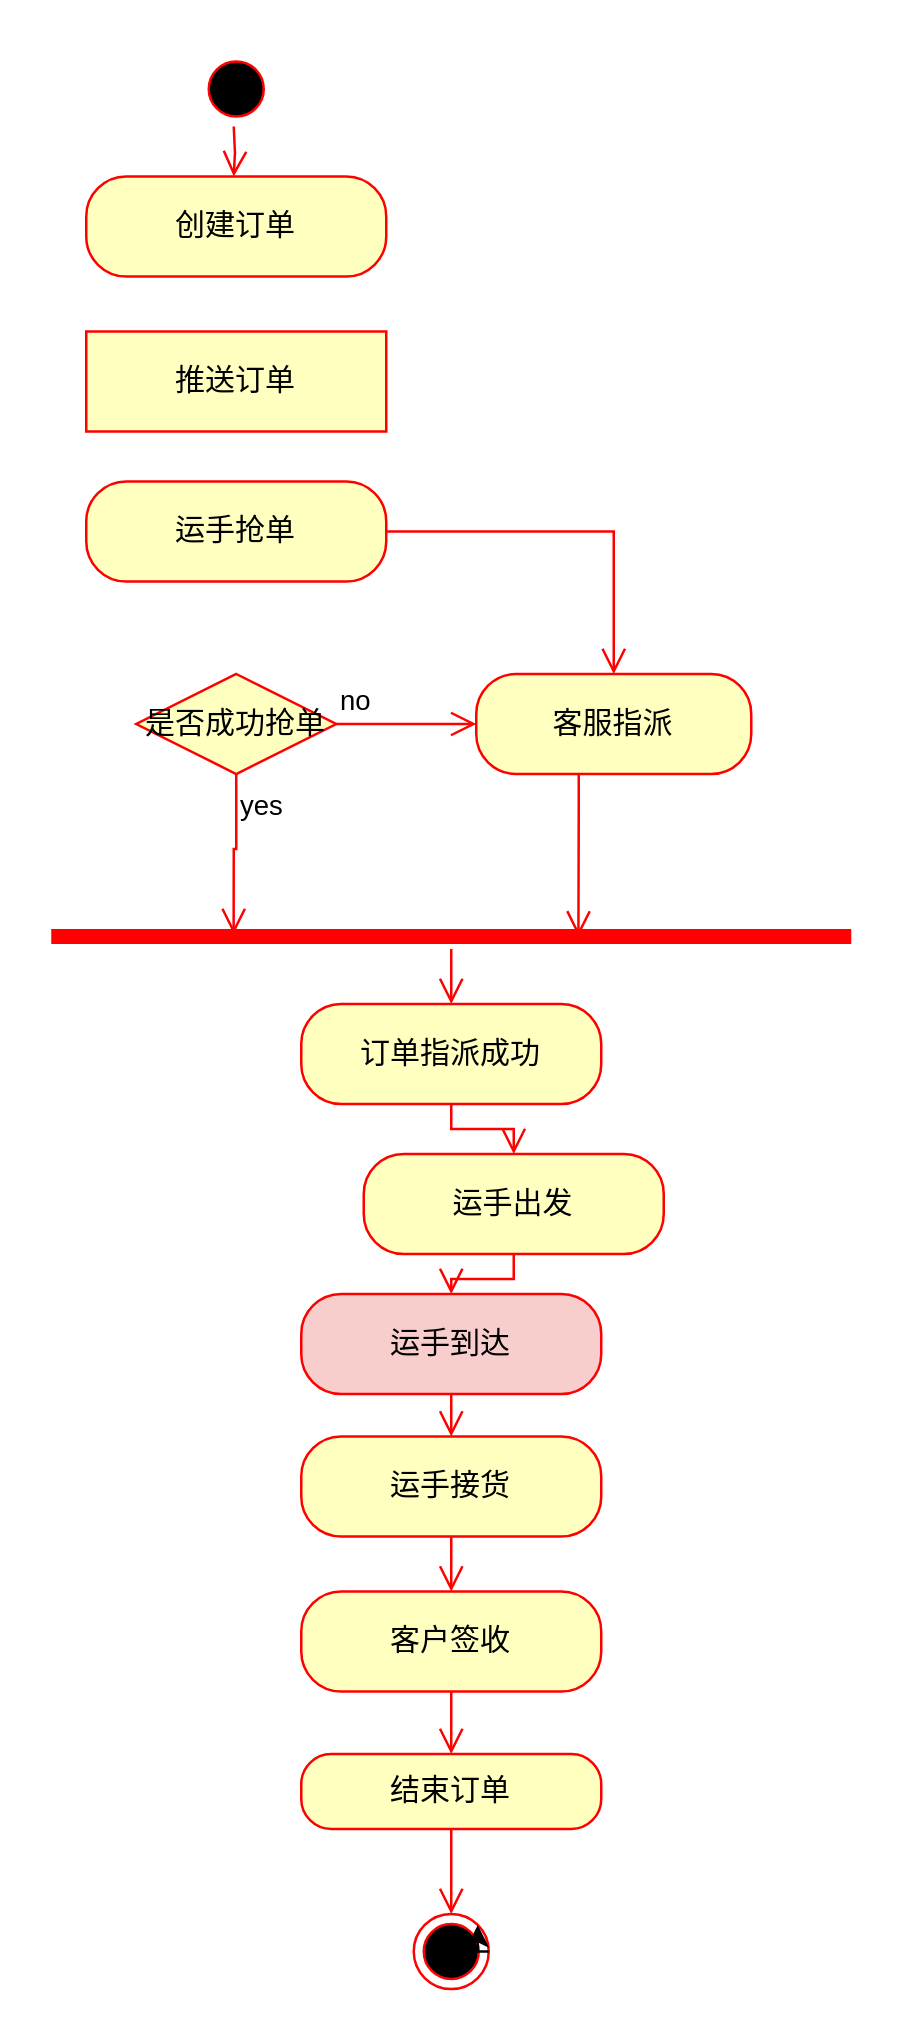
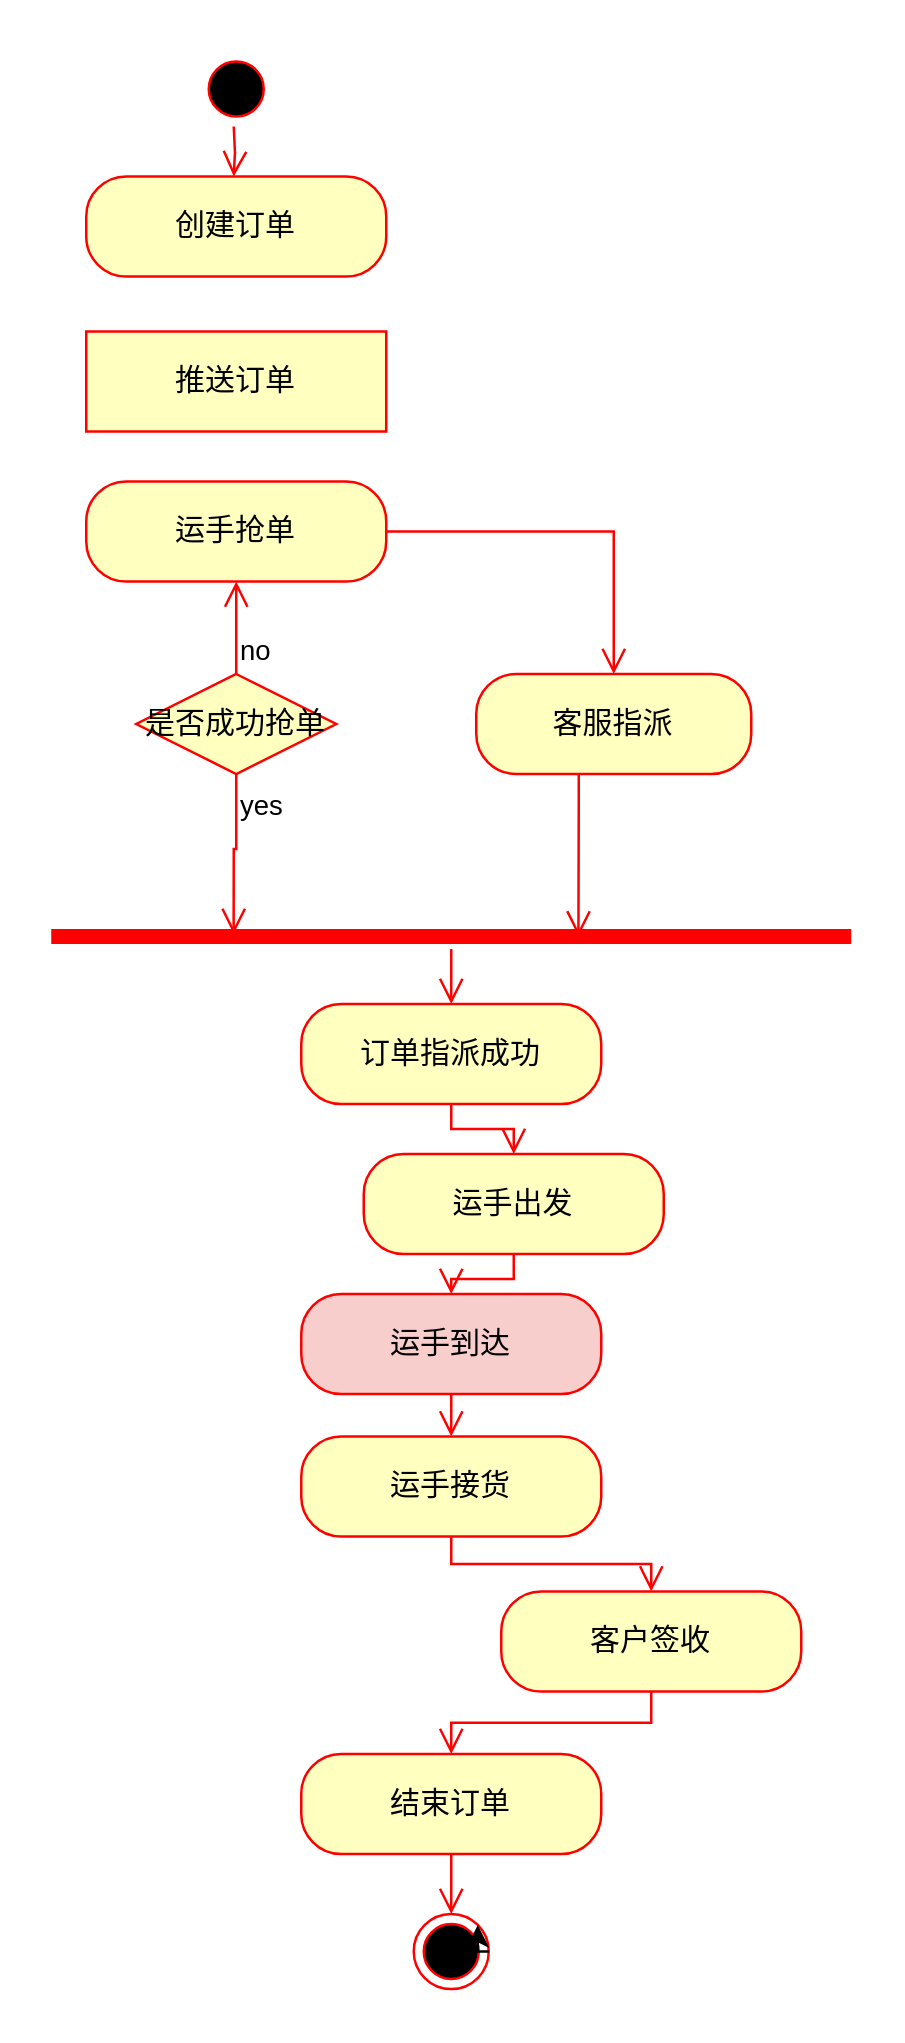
(403, 724) -> (236, 630)
(451, 1641) -> (651, 1641)
(451, 1791) -> (451, 1804)
